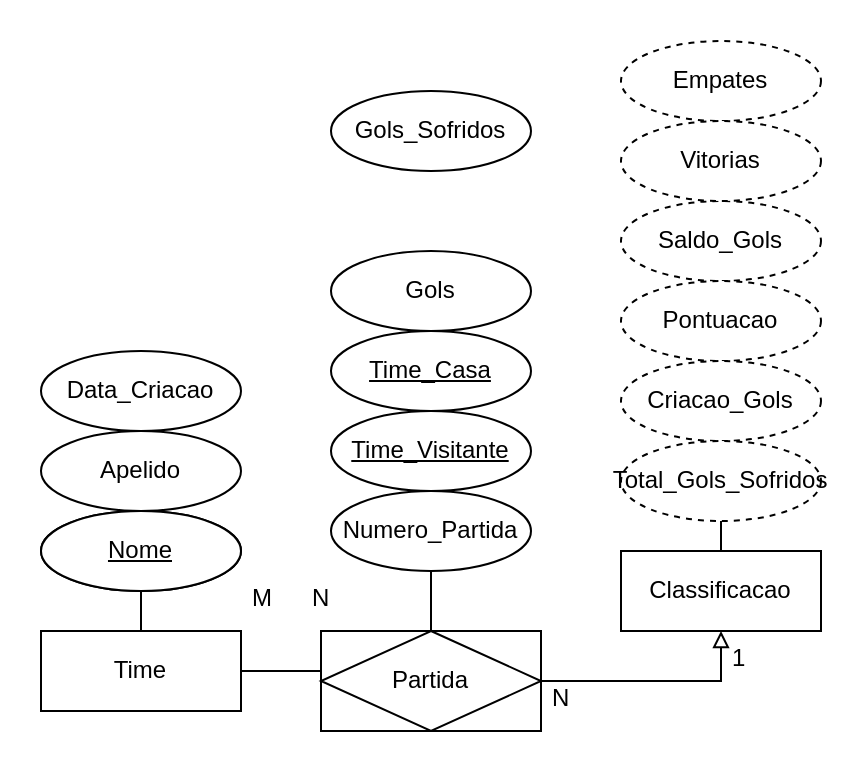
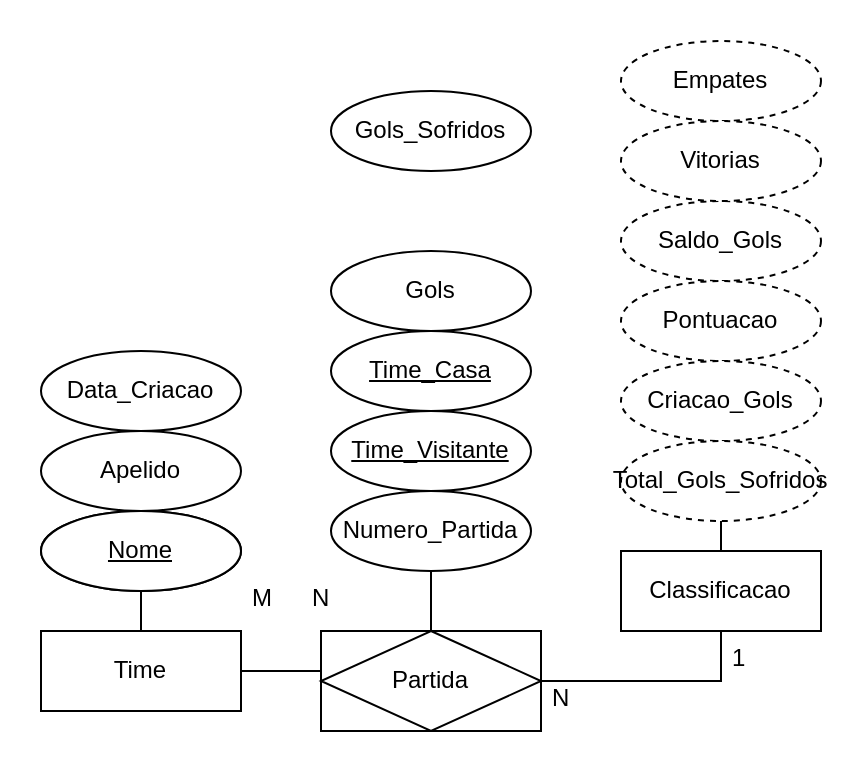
(721, 648) -> (721, 641)
